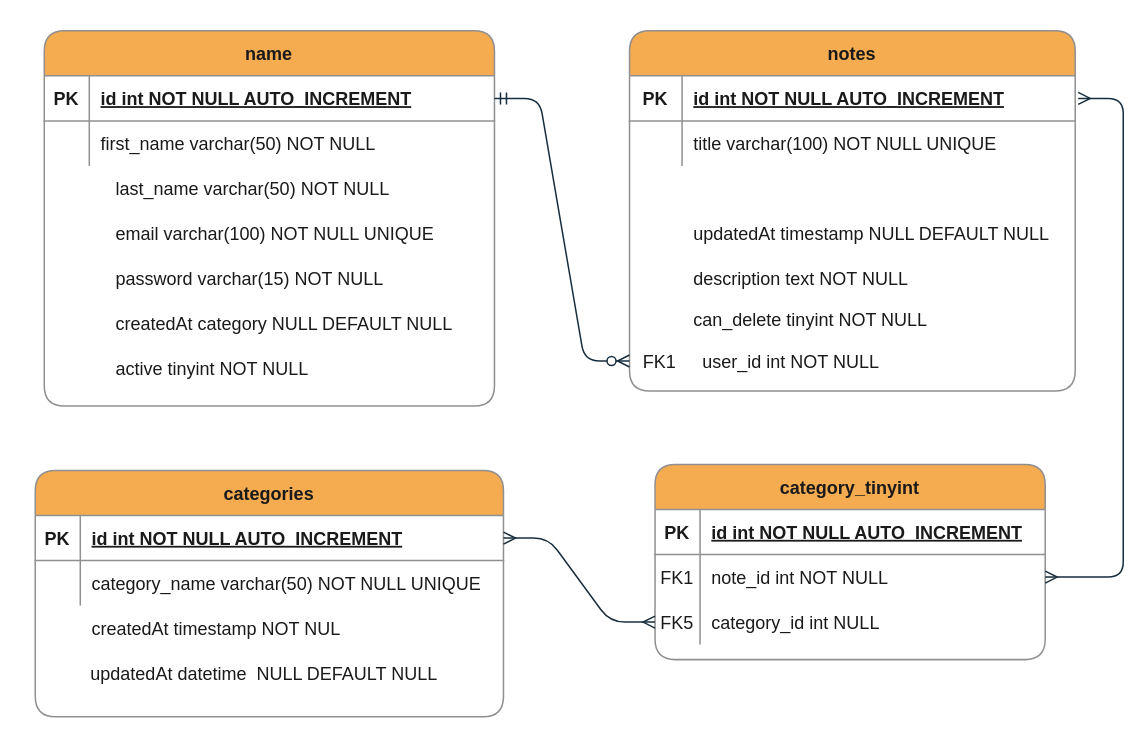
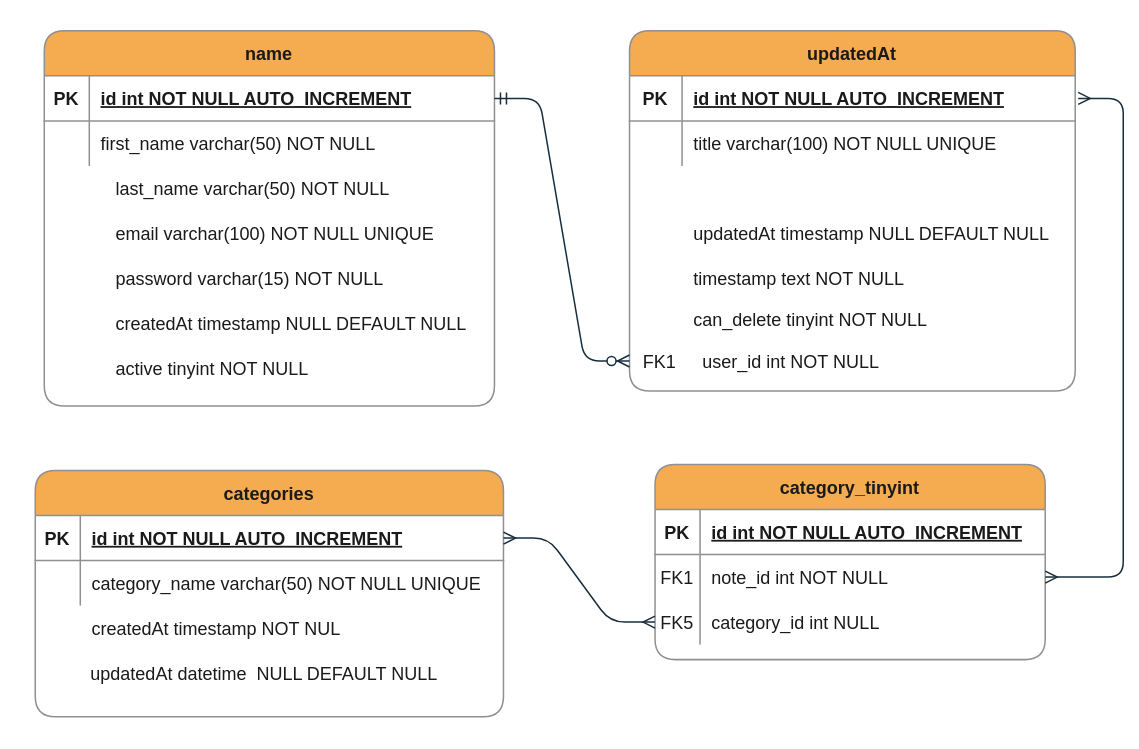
(851, 54) -> (851, 54)
(807, 279) -> (800, 279)
(288, 324) -> (290, 324)
